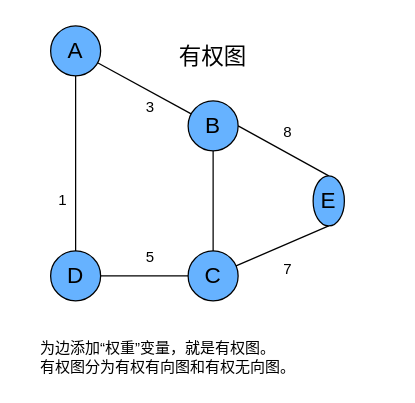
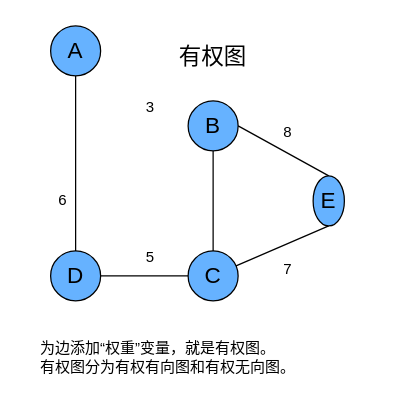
(144, 88) -> none
(63, 201) -> (63, 201)
